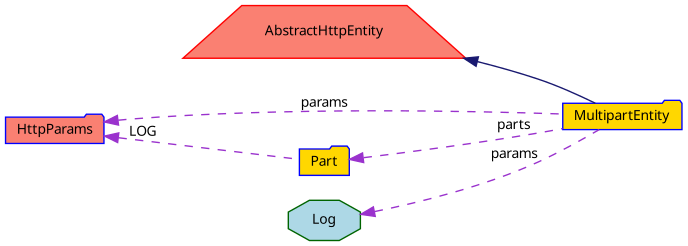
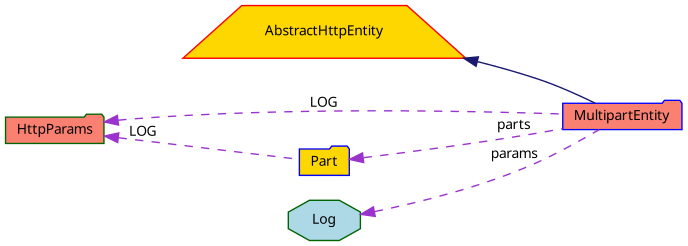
(324, 32) -> (324, 32)
(324, 103) -> (324, 103)
(622, 116) -> (622, 116)
(55, 130) -> (55, 130)
